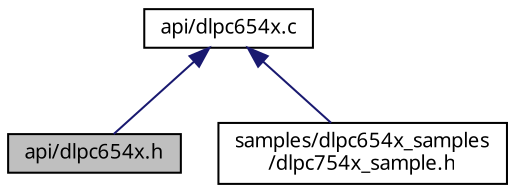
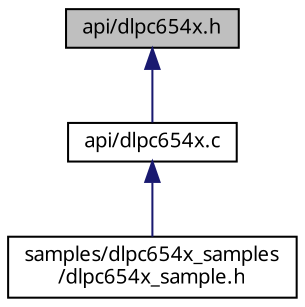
(154, 98) -> (152, 96)
(363, 153) -> (152, 267)
